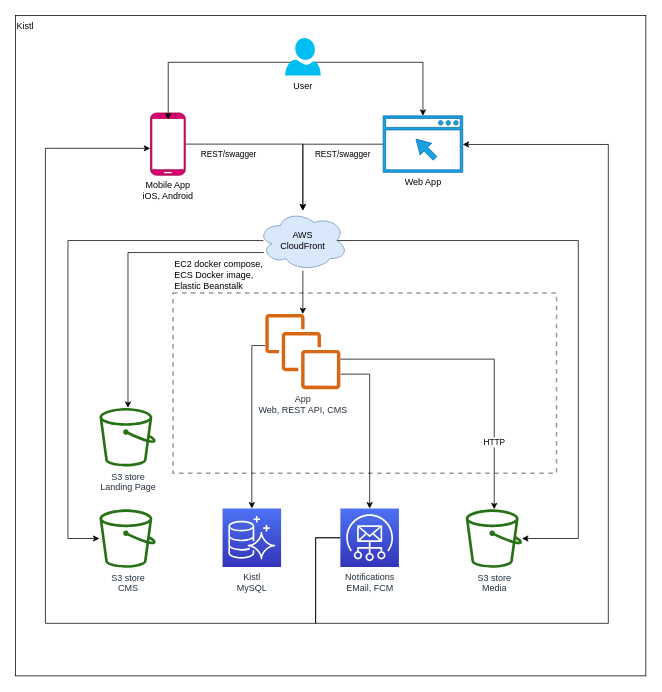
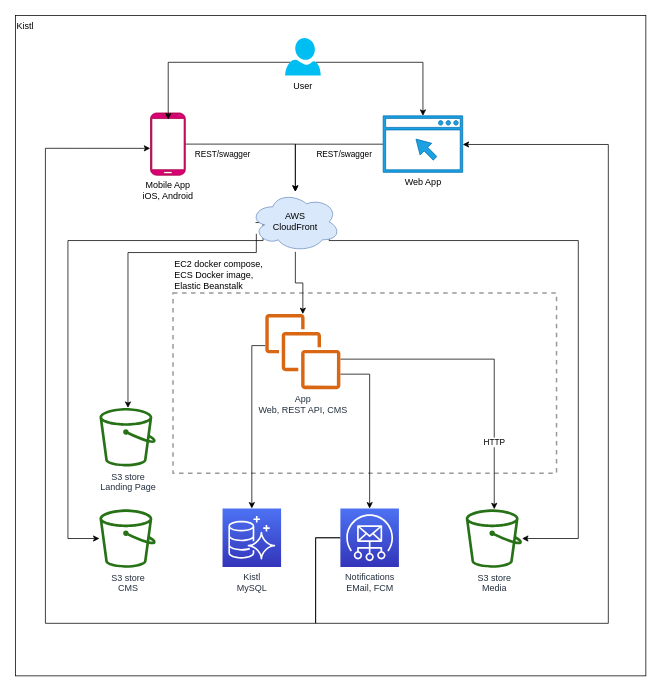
(303, 240) -> (295, 222)
